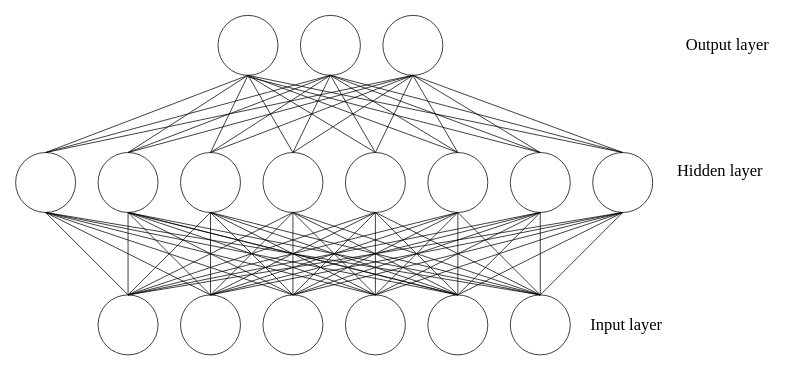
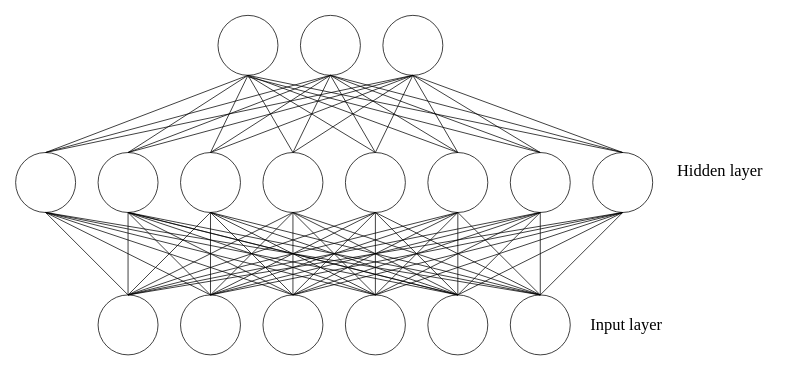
(728, 45) -> none
